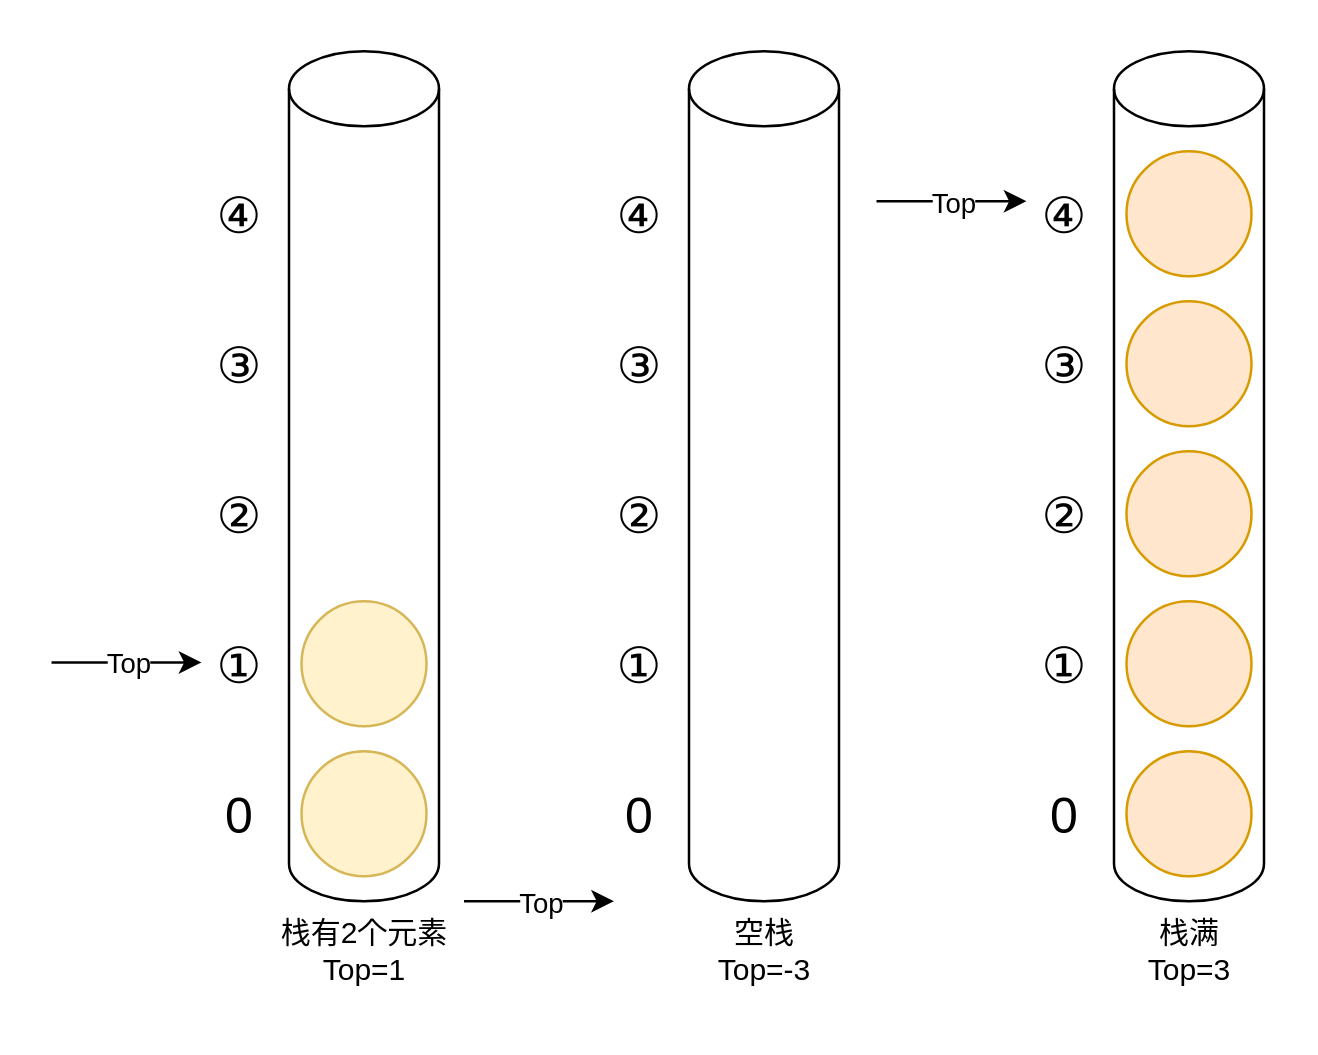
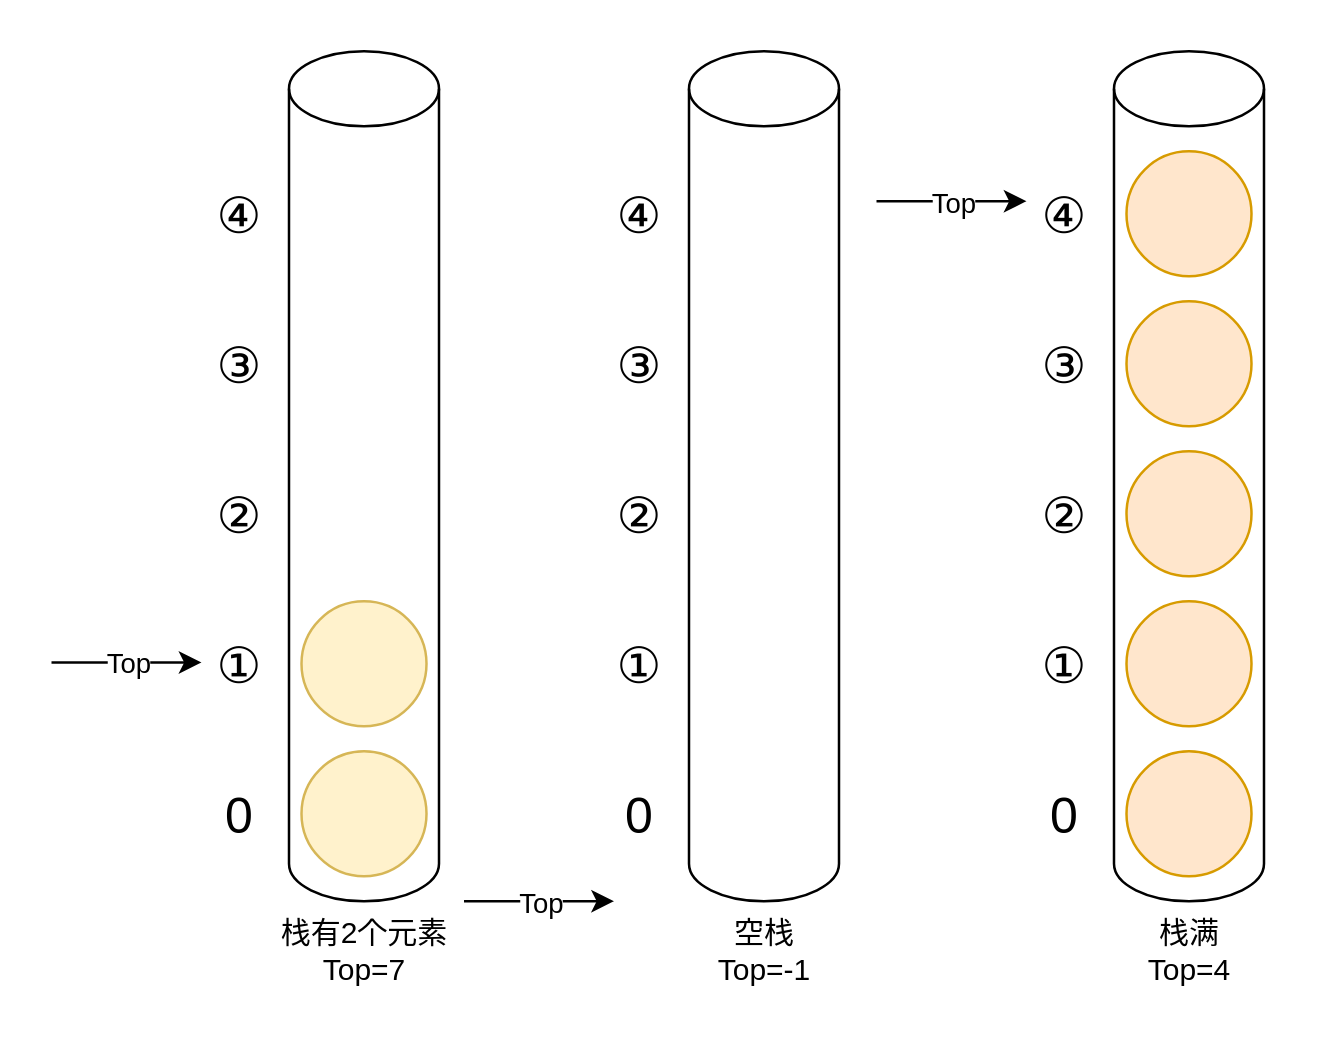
(365, 951) -> (365, 951)
(765, 951) -> (765, 951)
(1190, 951) -> (1190, 951)
